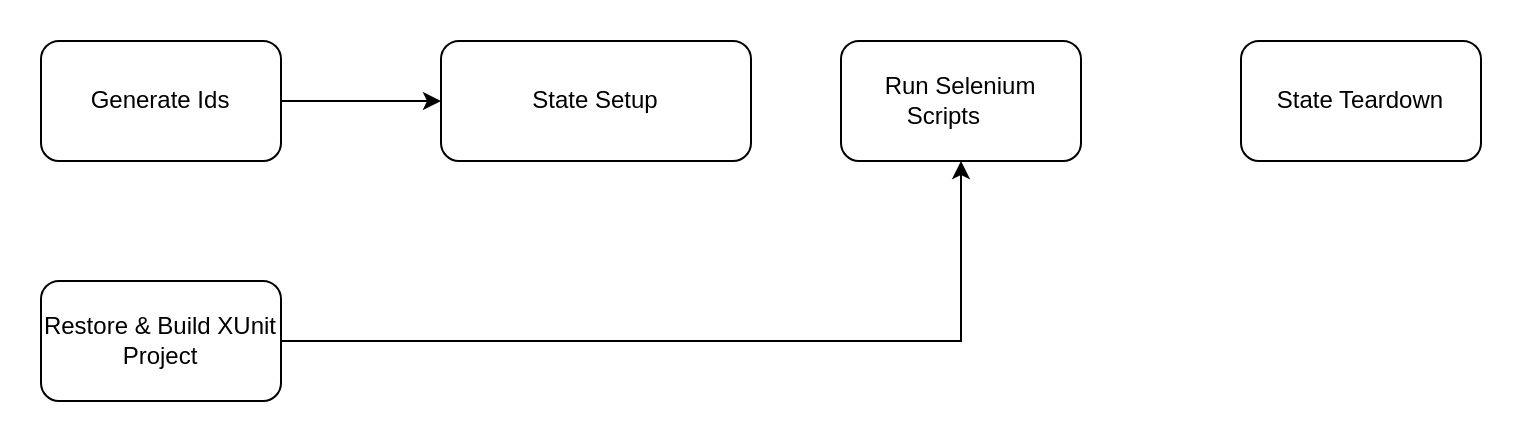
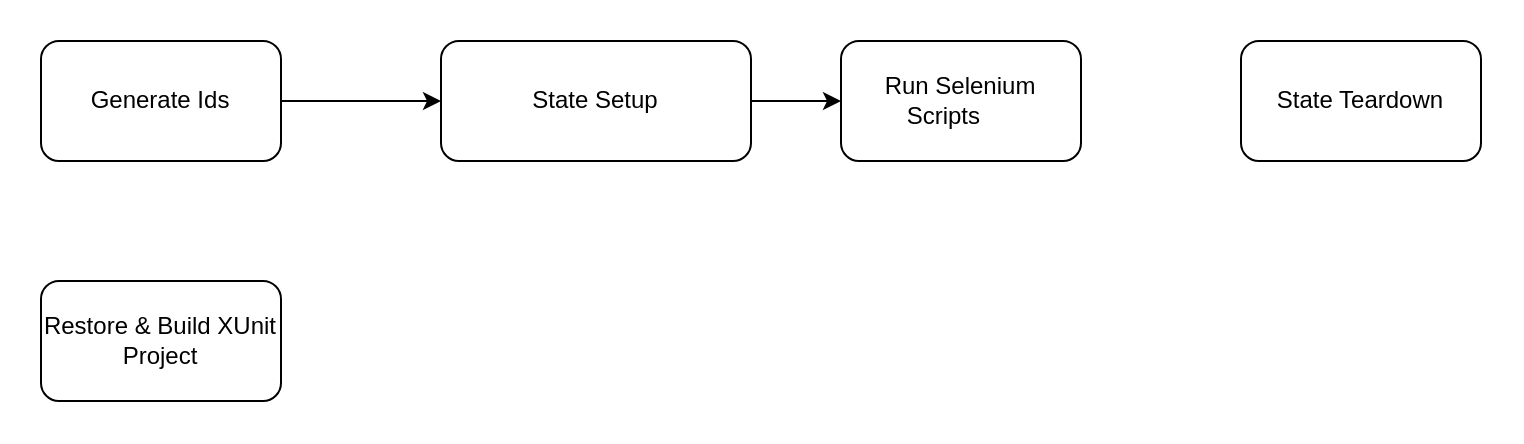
none -> (789, 101)
(704, 341) -> none
